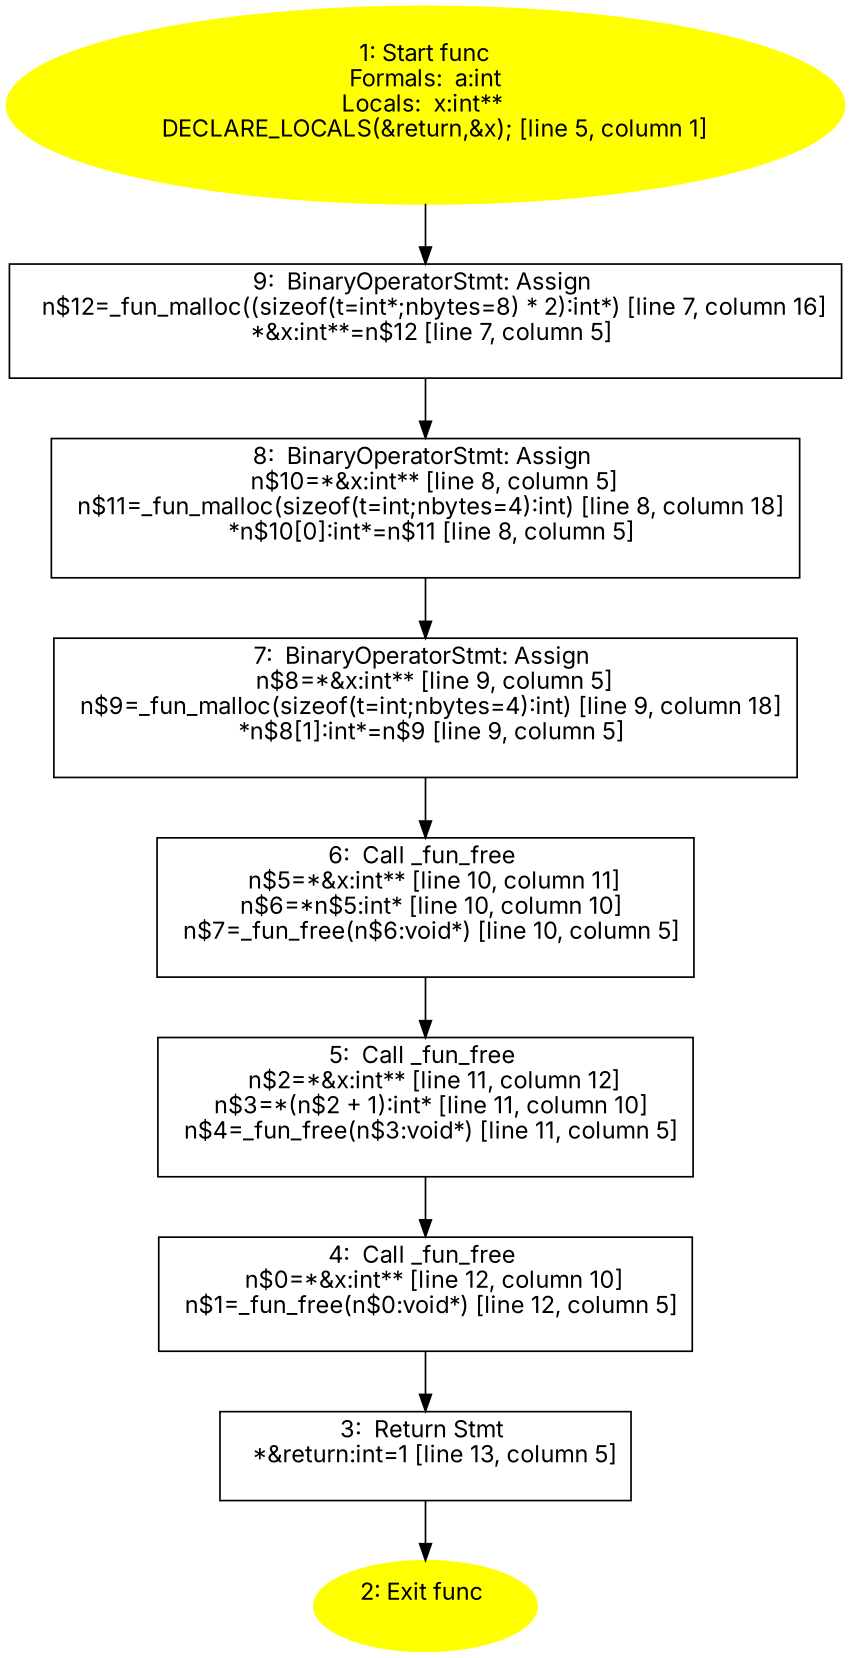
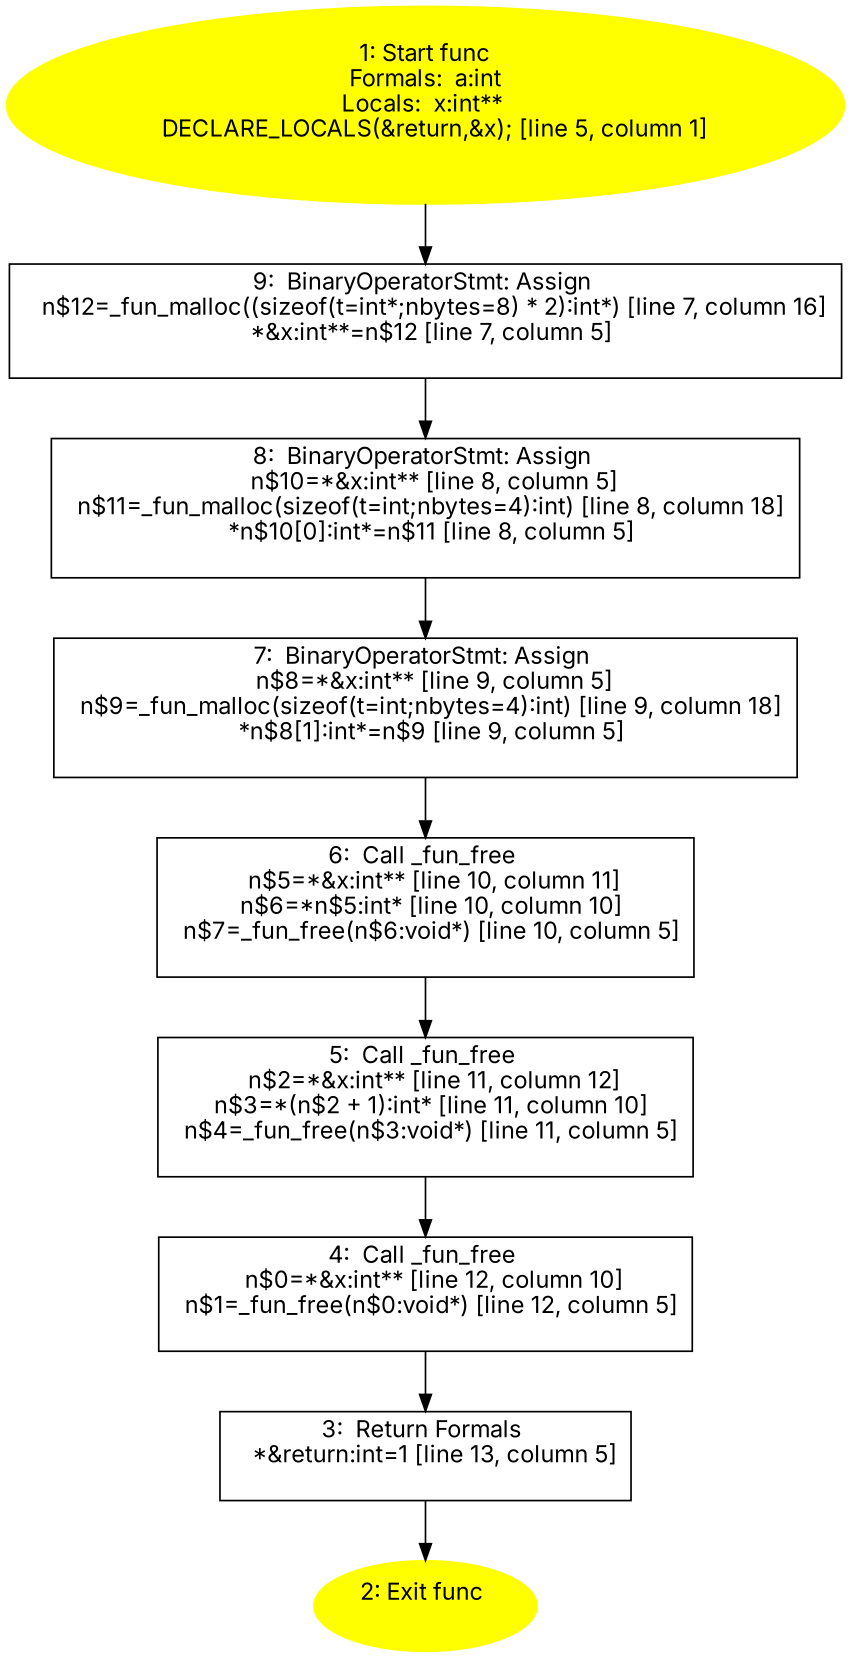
(426, 1456) -> (426, 1456)
